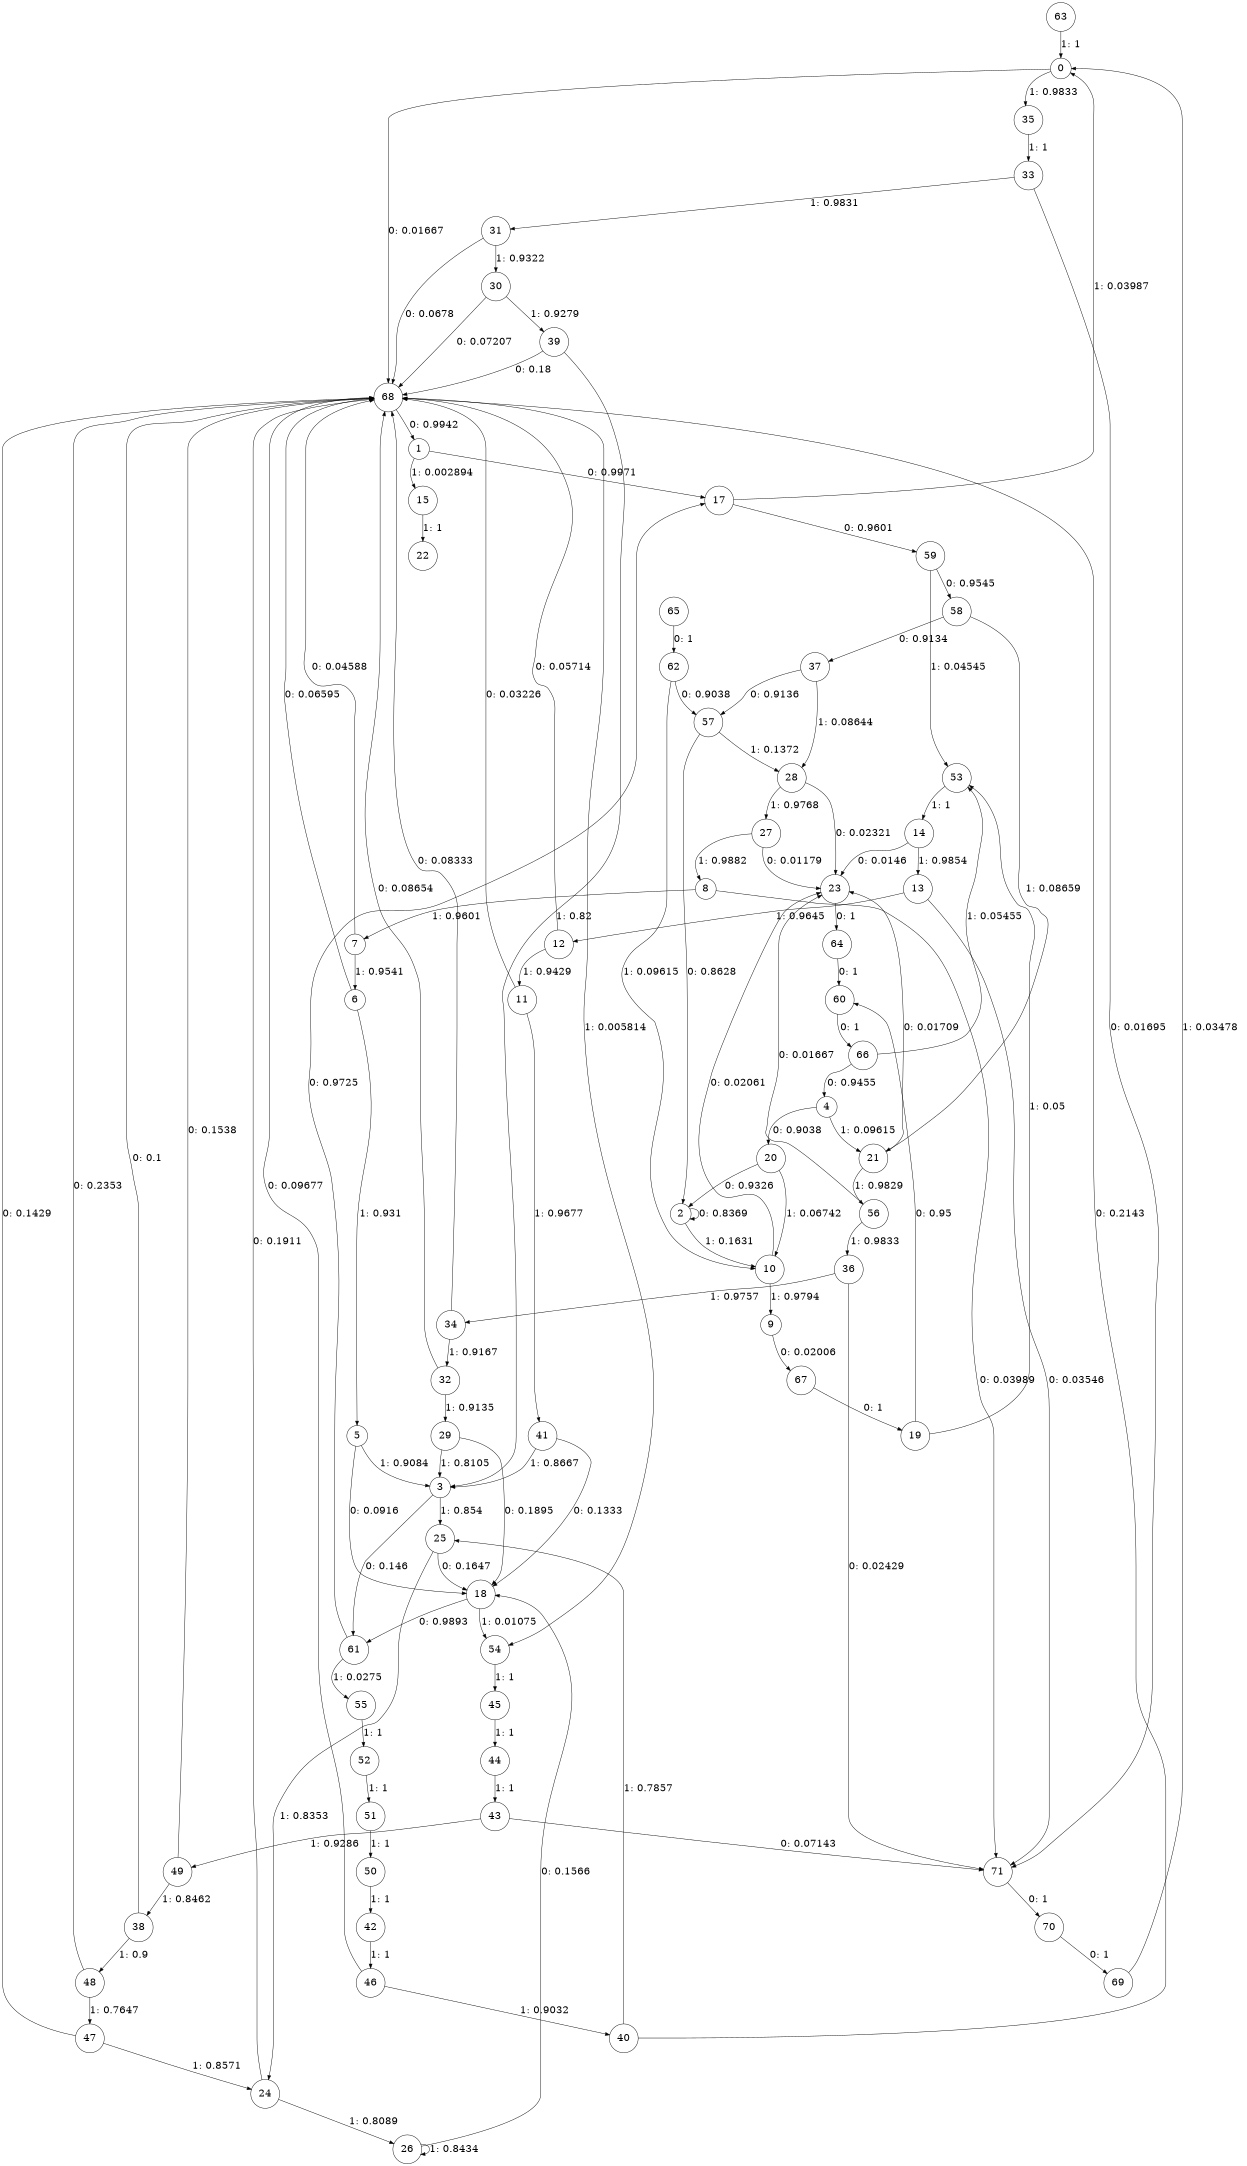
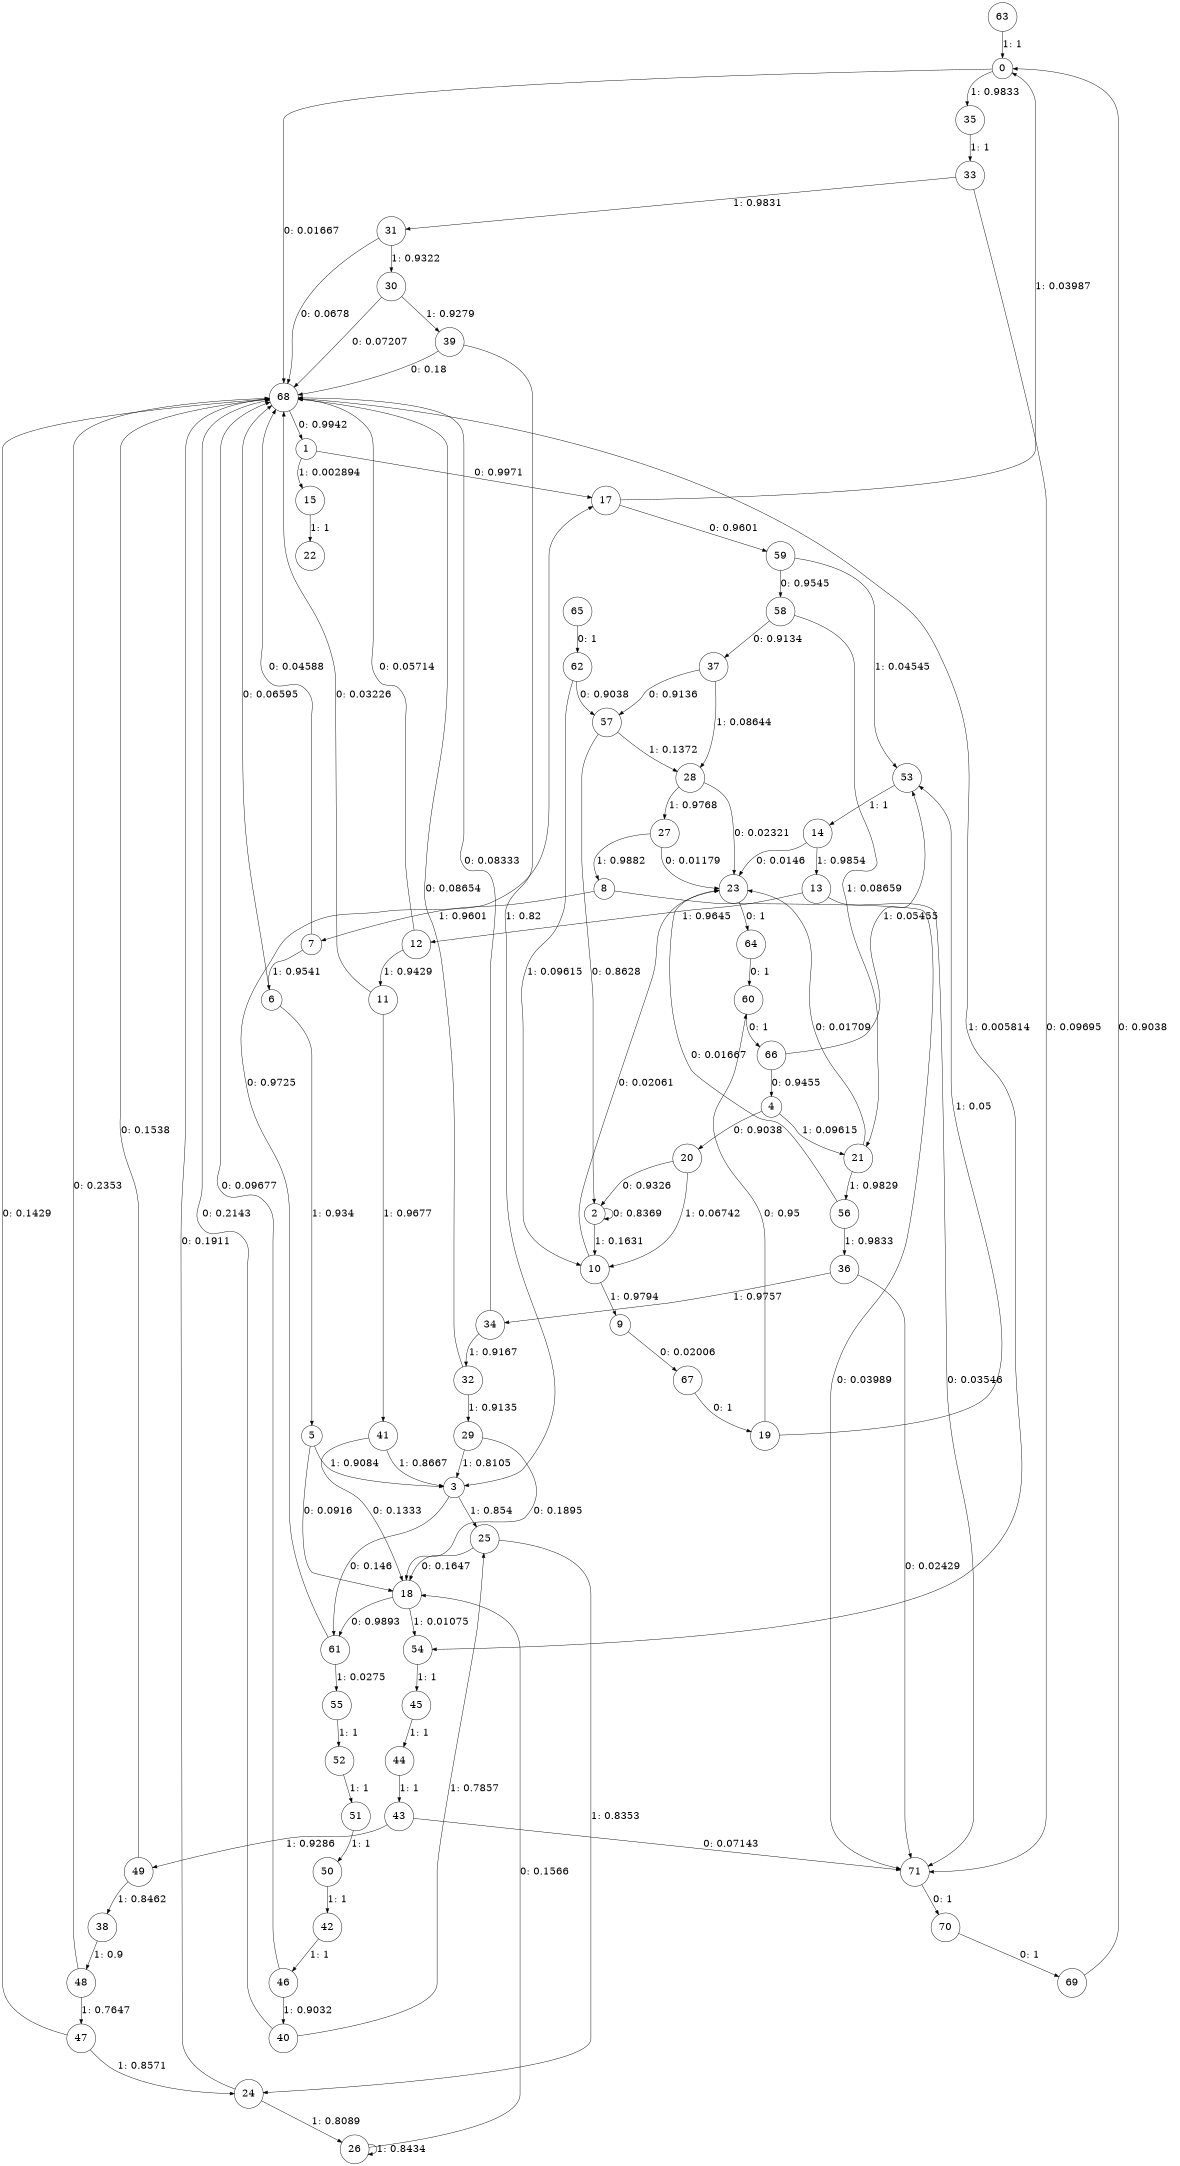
(1142, 1028) -> (1077, 1028)
(1213, 1028) -> (1148, 1028)
(127, 1052) -> none
(387, 1214) -> (340, 1214)
